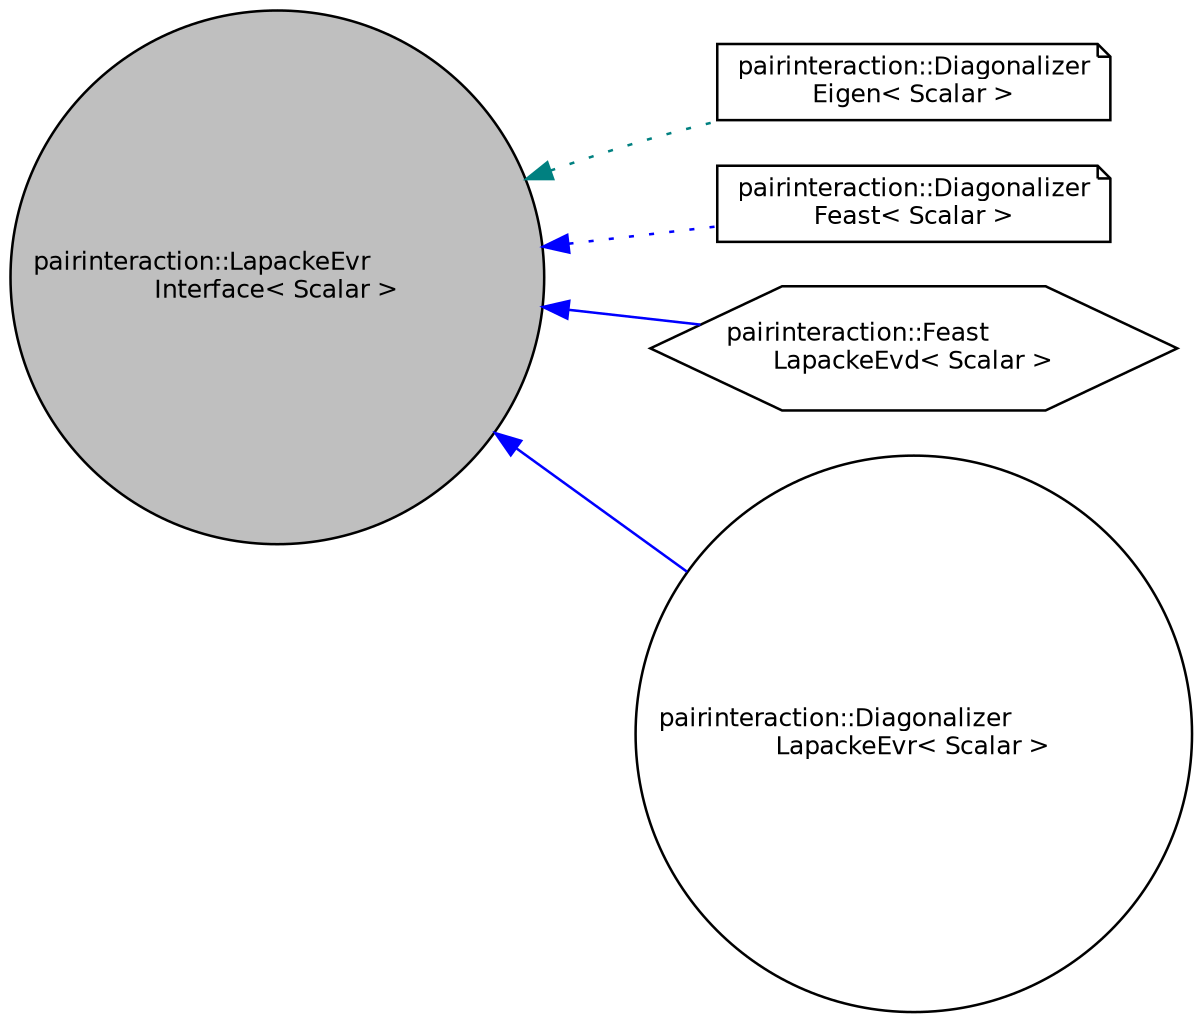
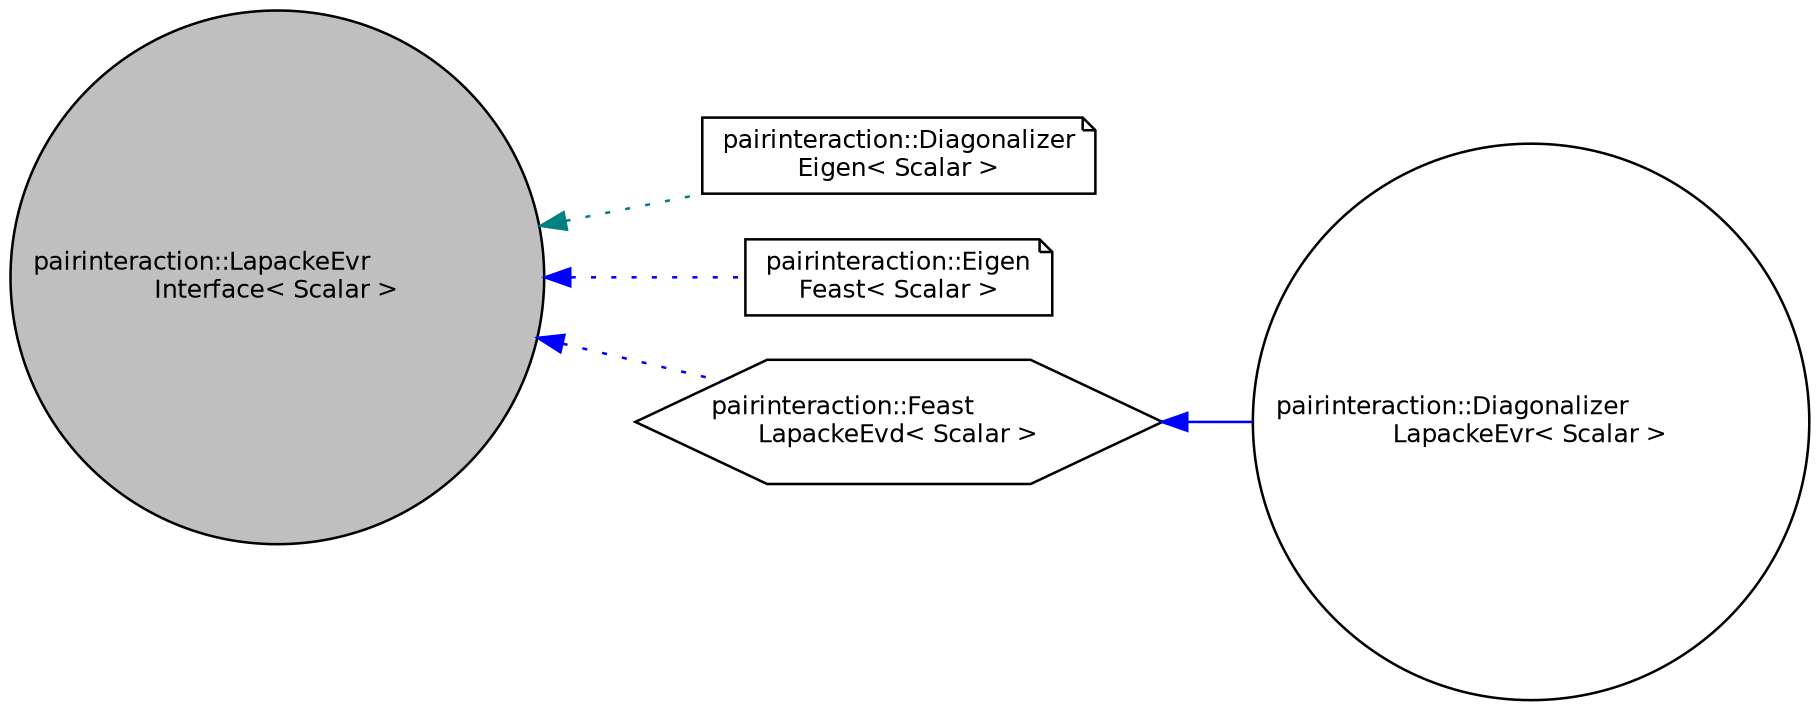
(914, 204) -> (899, 277)
(635, 317) -> (642, 362)
(602, 510) -> (1220, 422)
